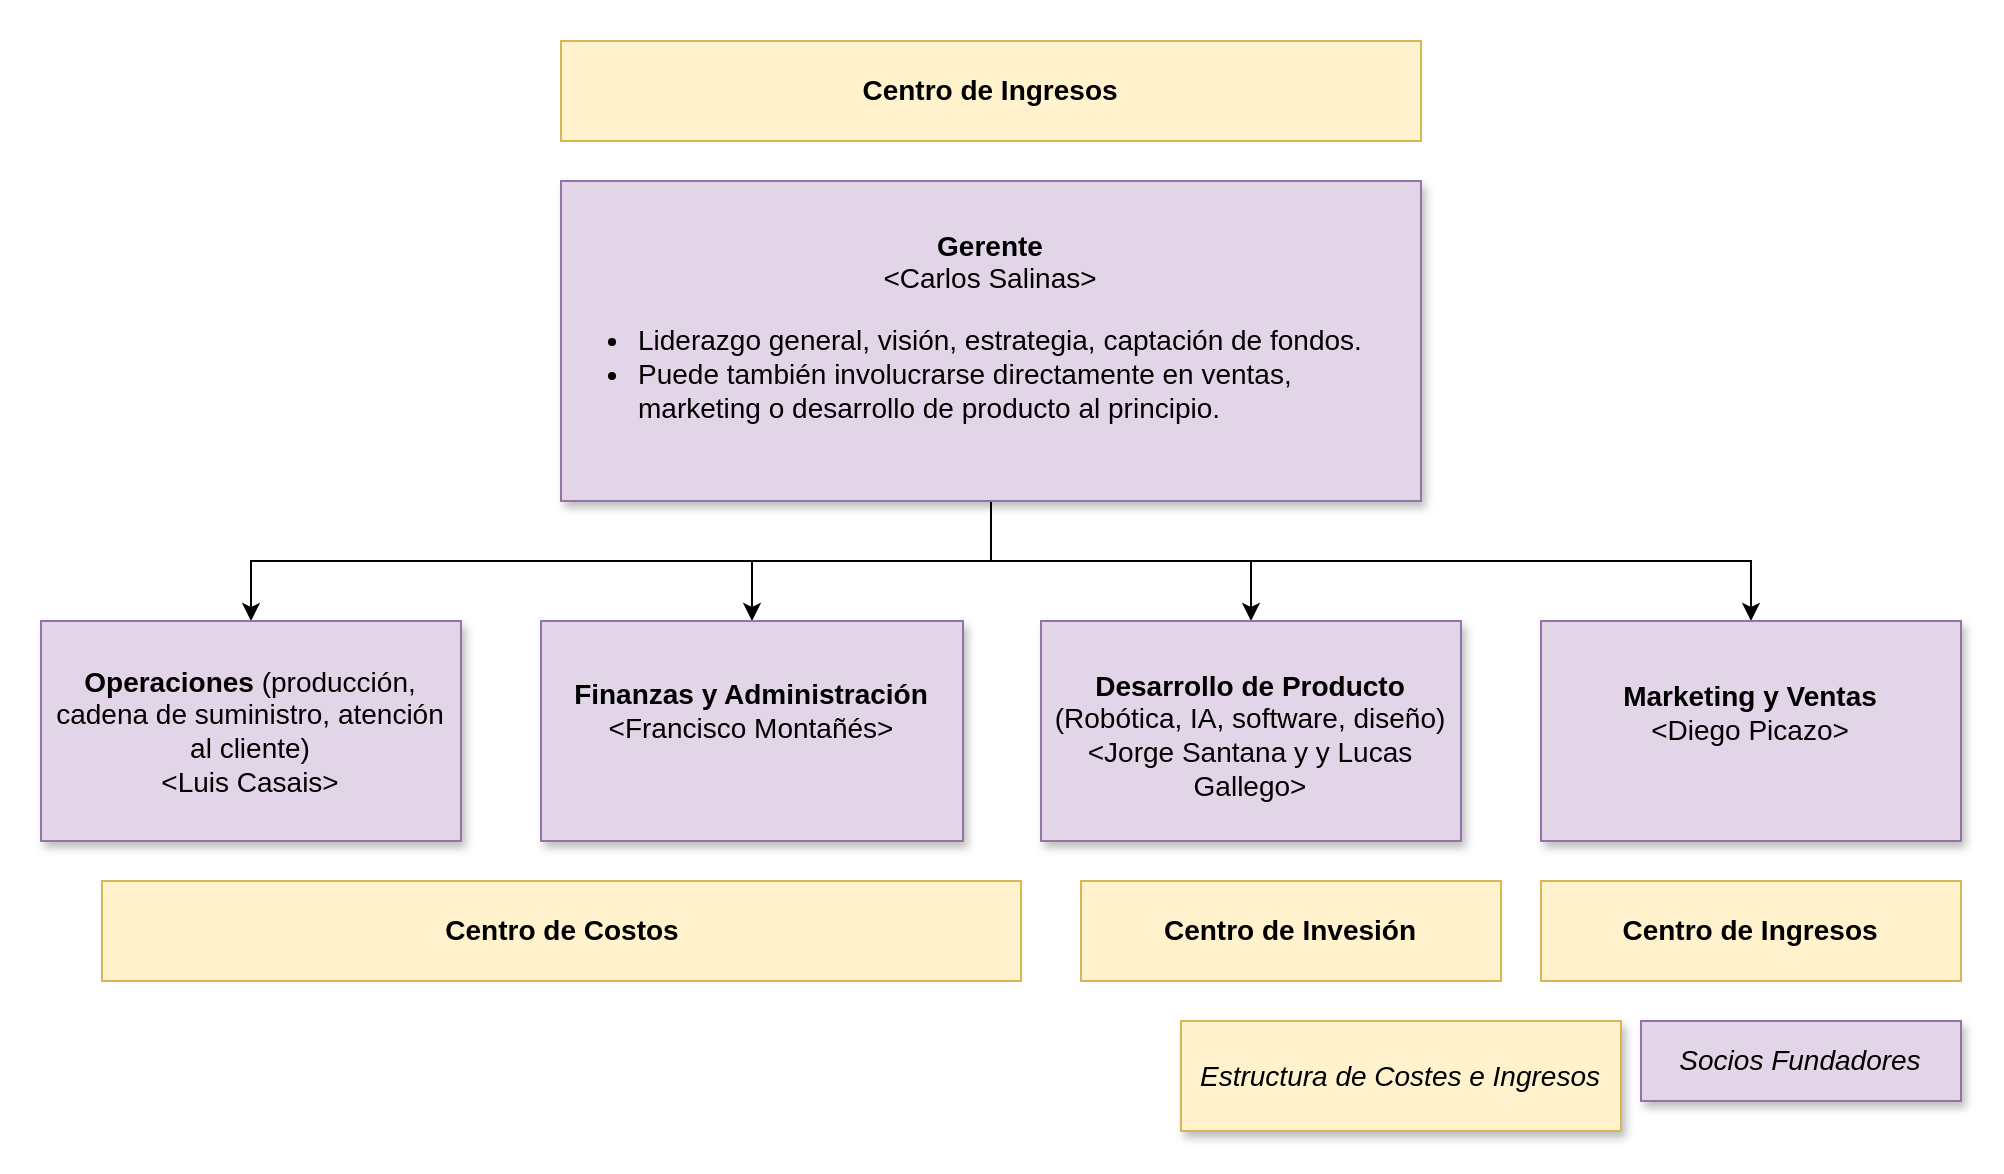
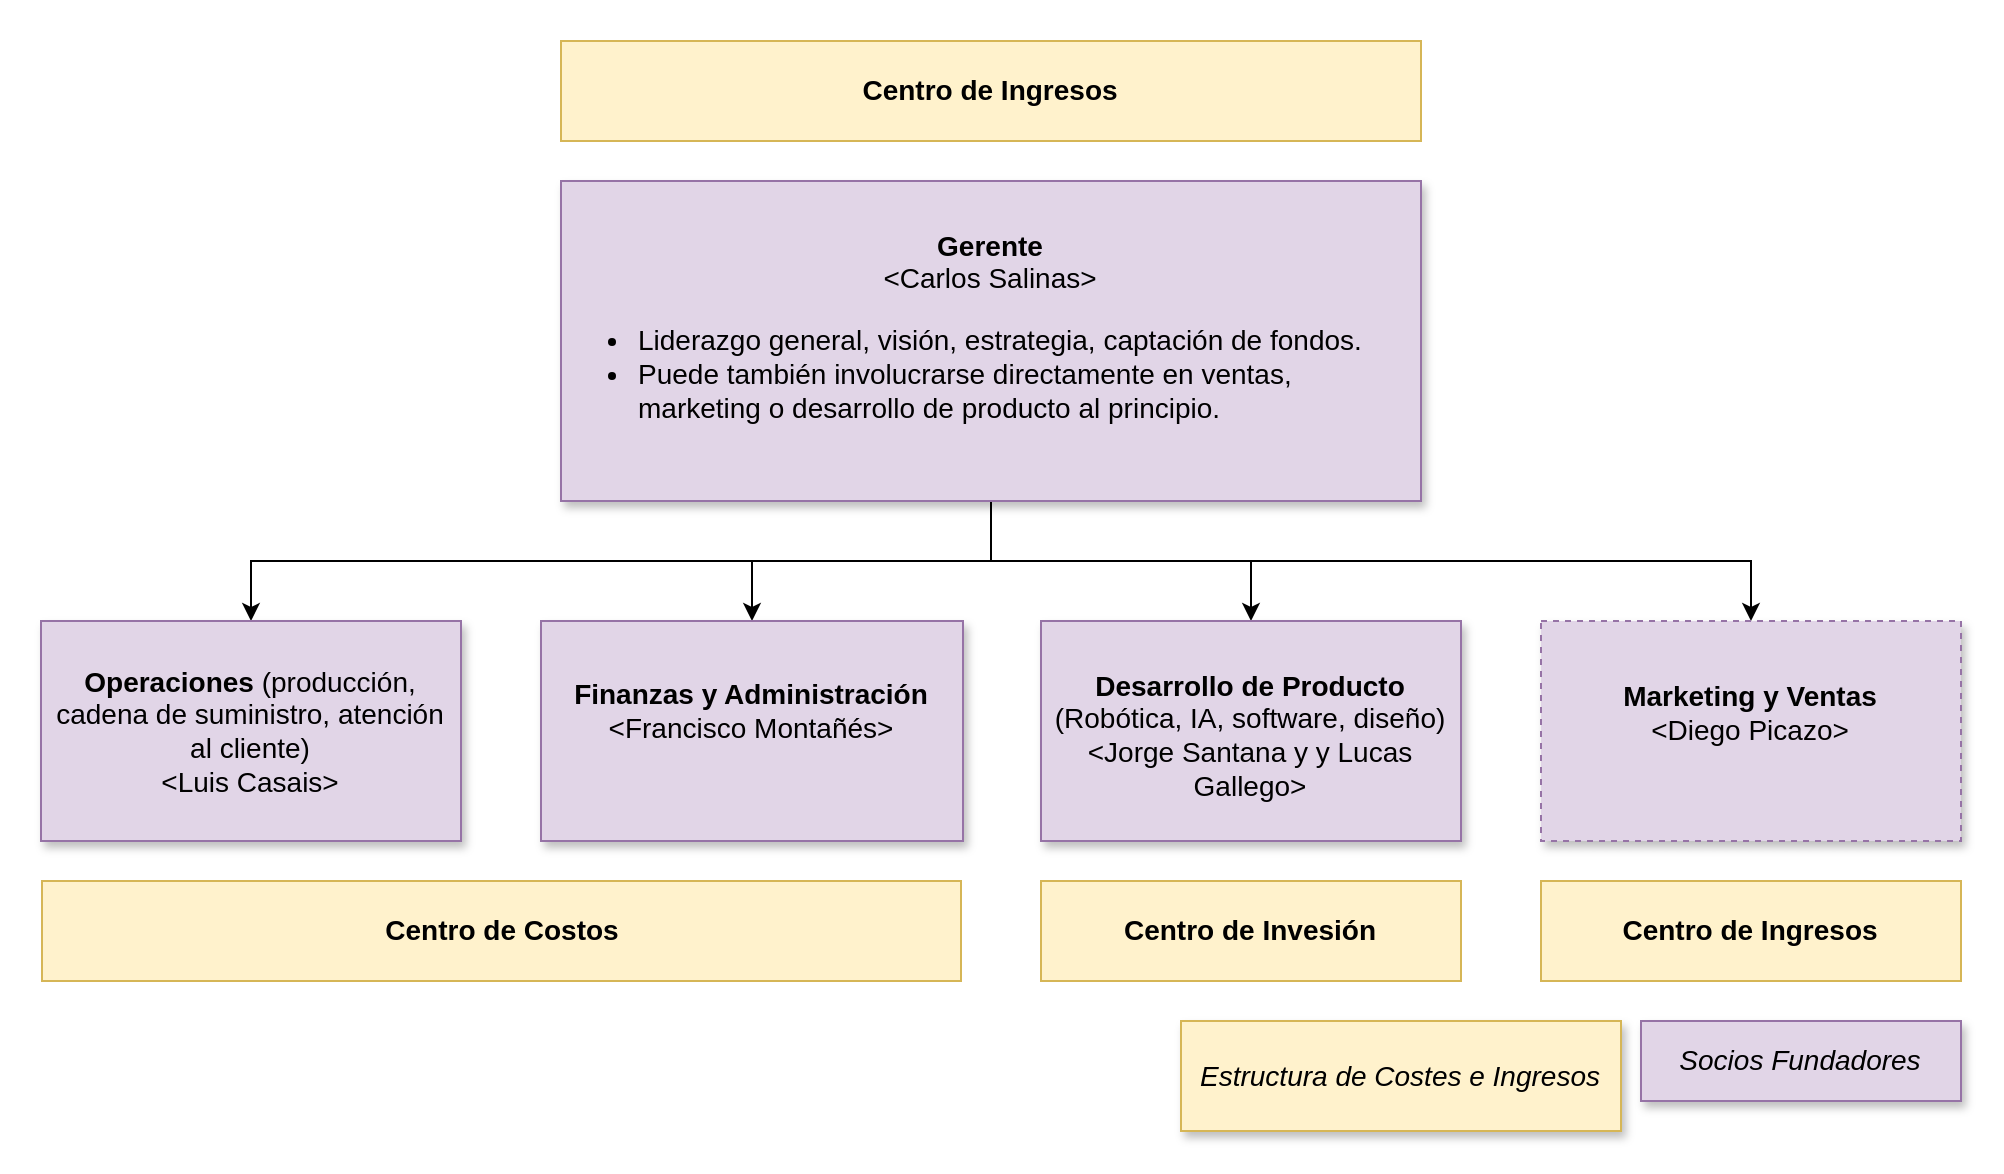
(1751, 731) -> (1751, 731)
(562, 931) -> (502, 931)
(1291, 931) -> (1251, 931)
